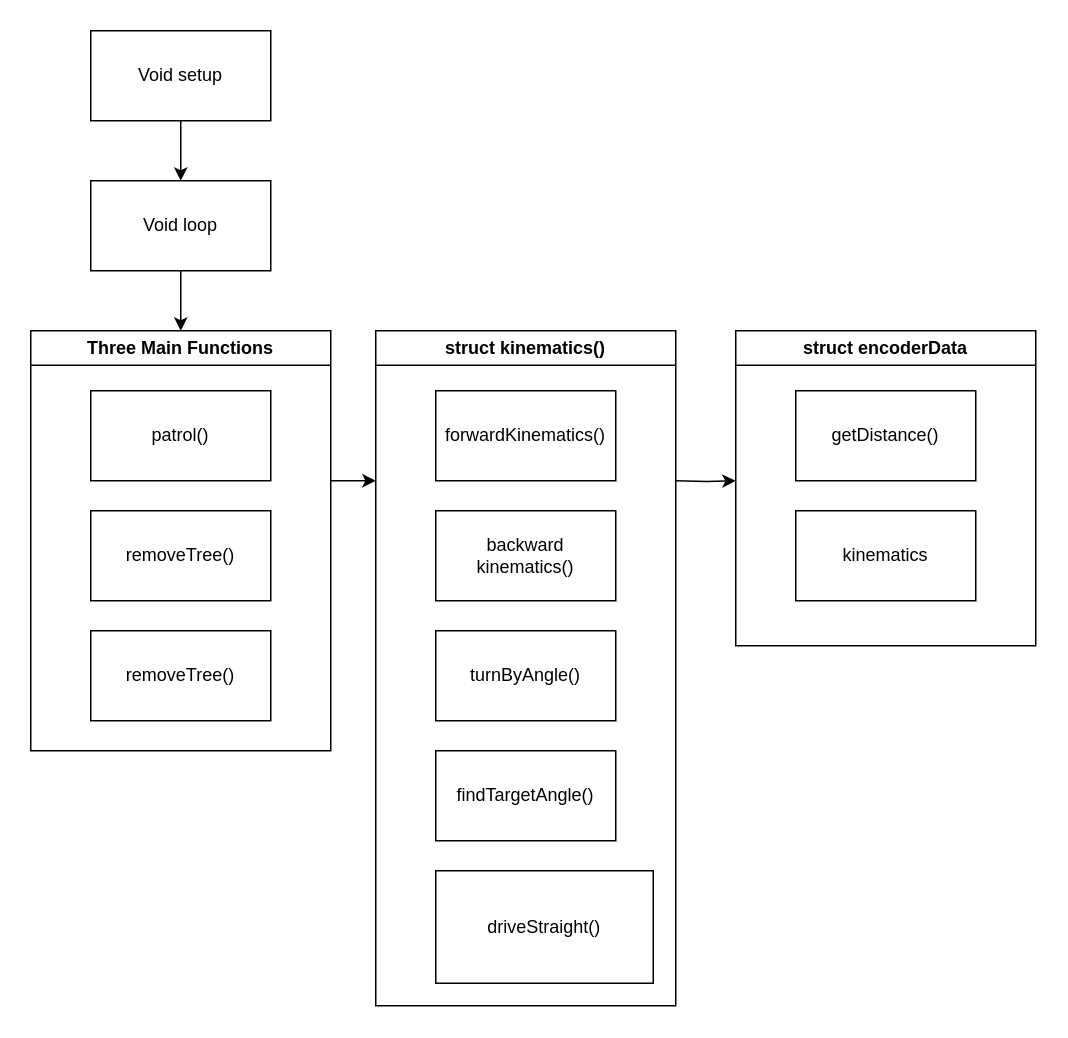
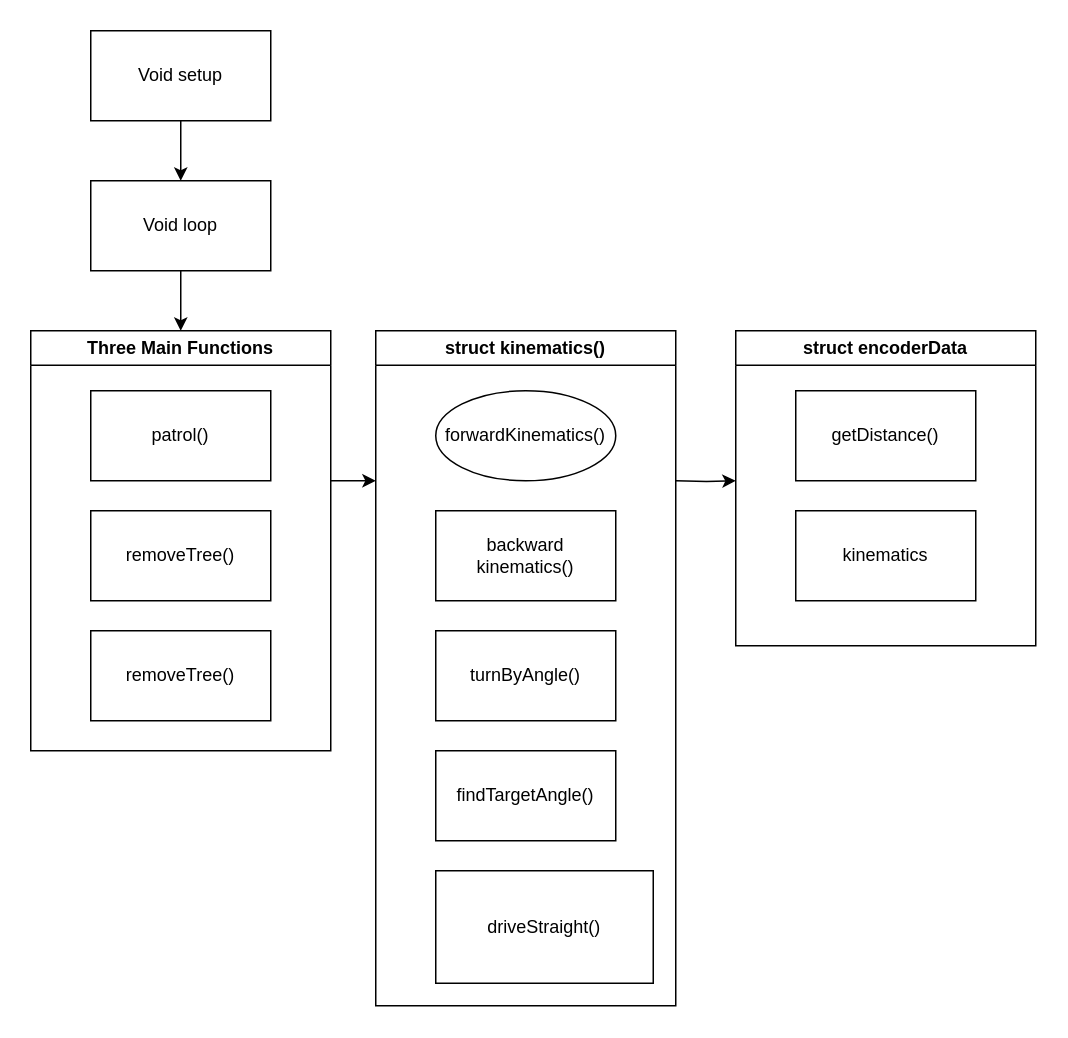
(526, 436) -> (526, 436)
